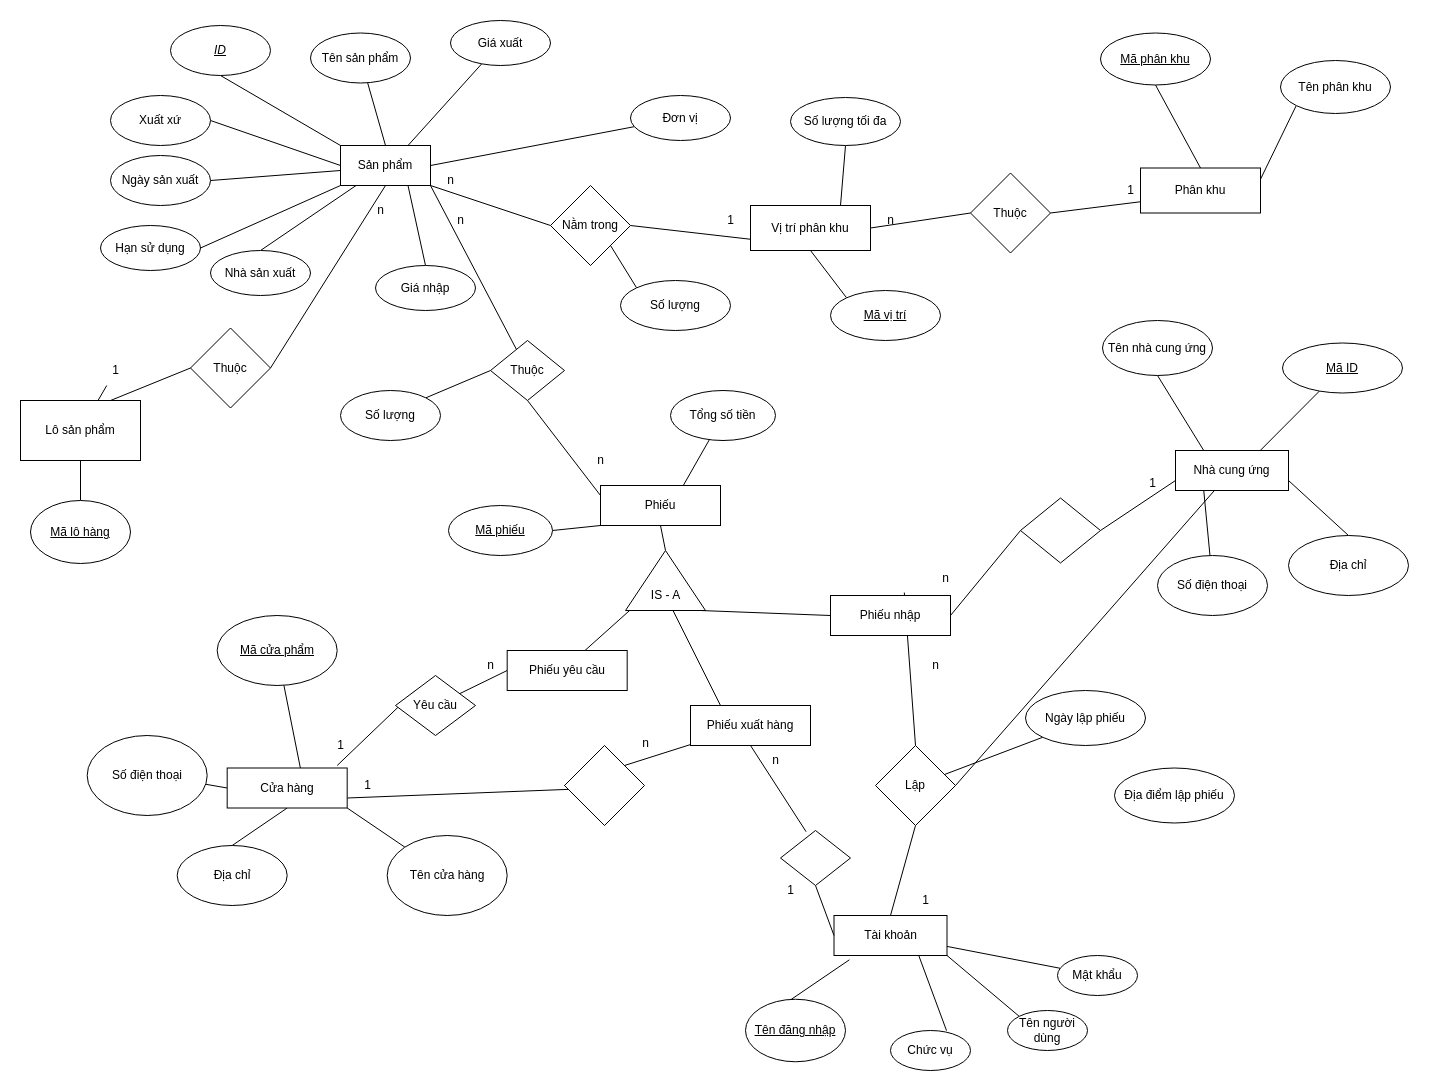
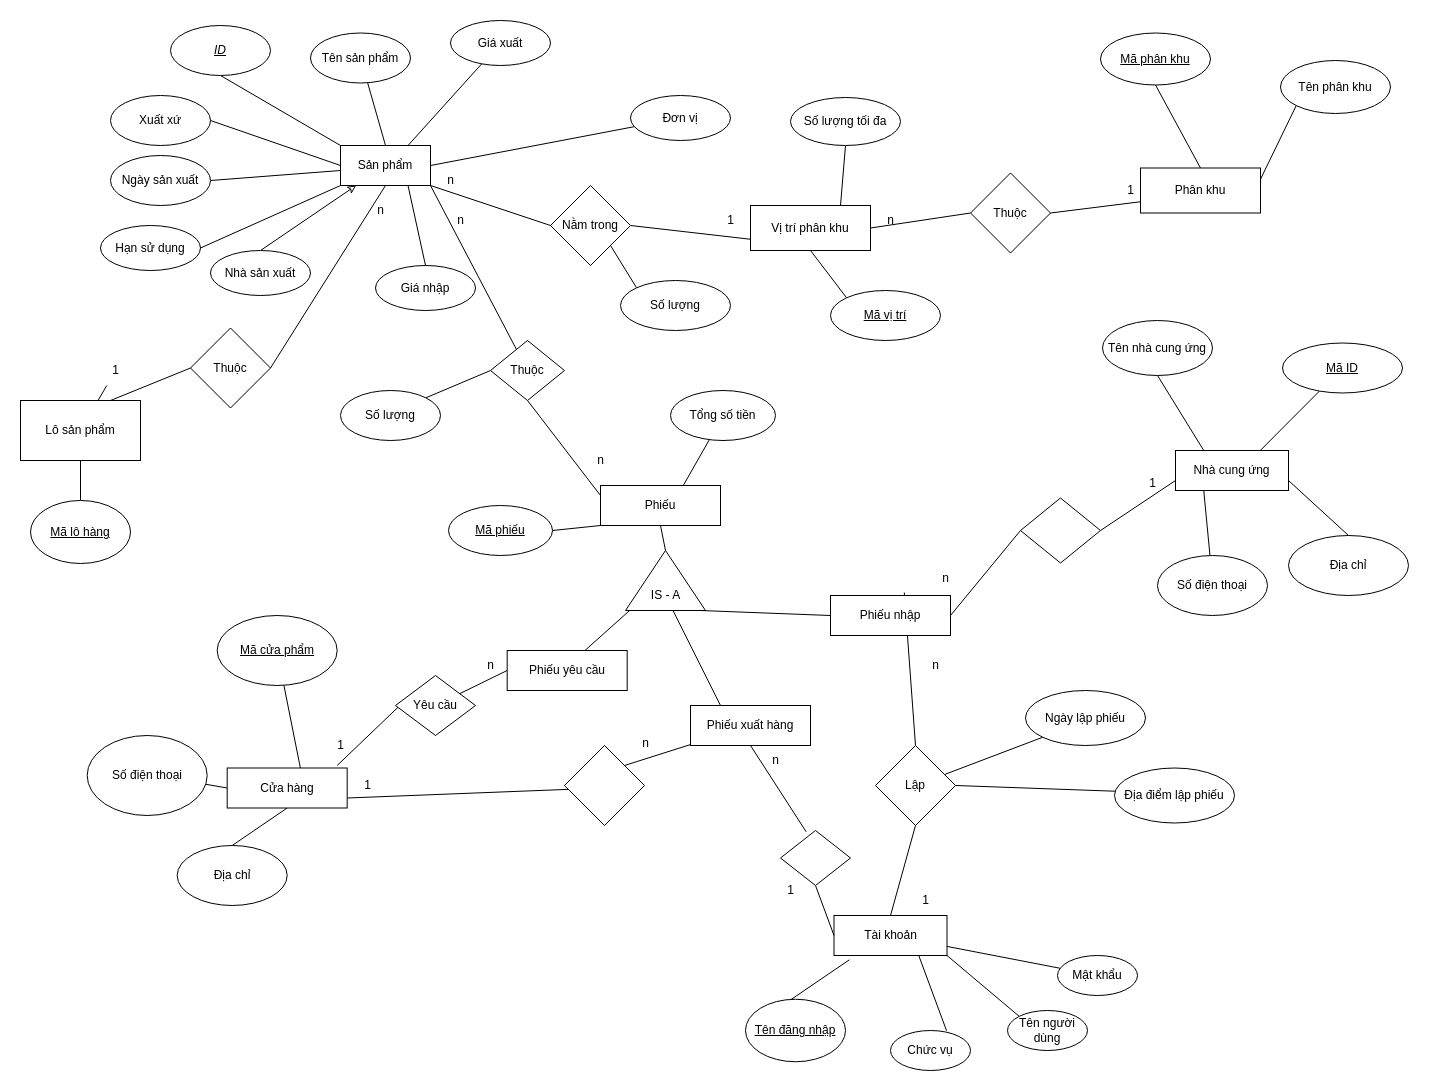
(352, 188) -> (349, 190)
(1085, 638) -> (1036, 788)
(376, 827) -> none
(447, 876) -> none
